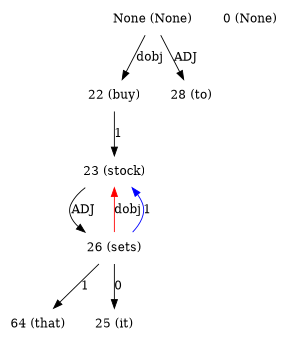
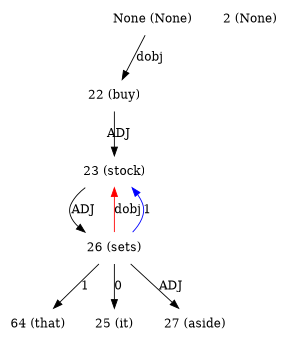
(250, 19) -> (250, 19)
(191, 96) -> none
(119, 134) -> (119, 134)
none -> (195, 324)
